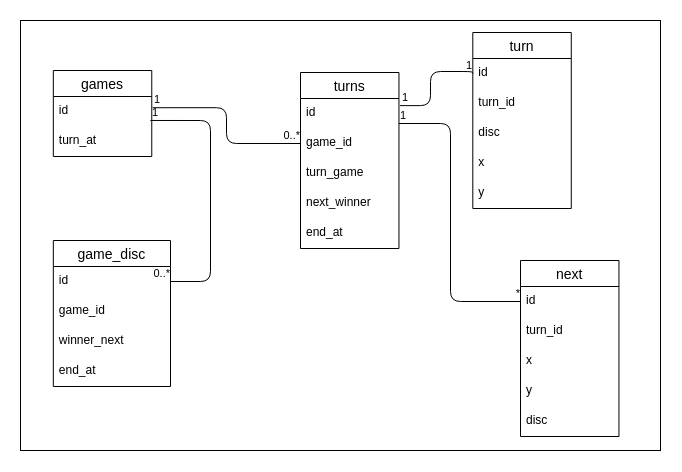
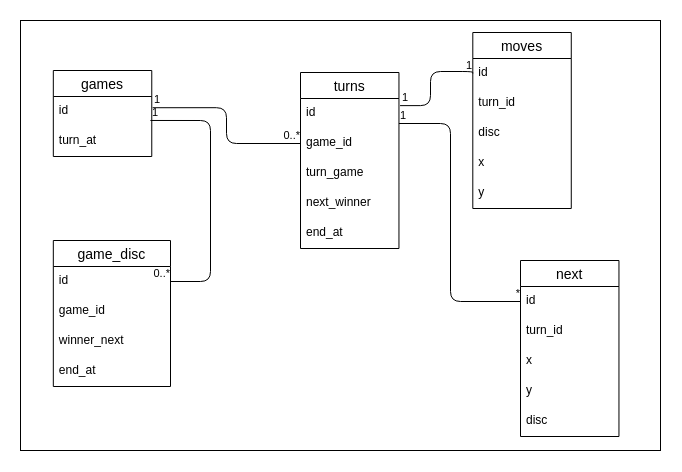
(522, 46) -> (522, 46)
